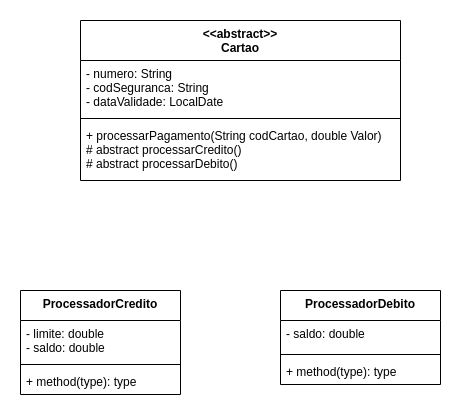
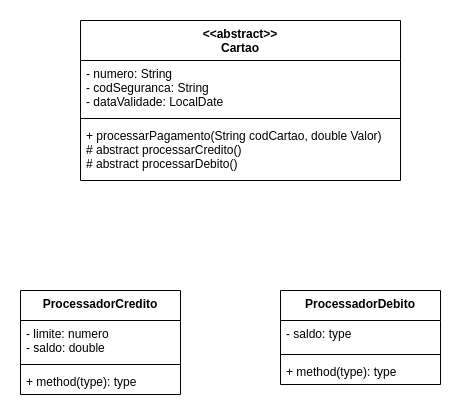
(69, 334) -> (70, 334)
(329, 334) -> (323, 334)
